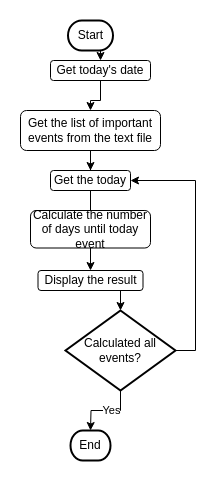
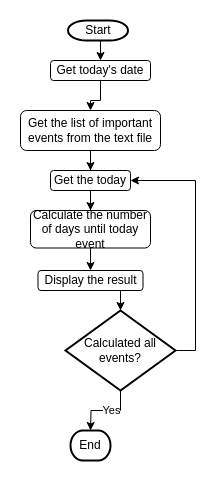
(91, 36) -> (98, 31)
(91, 205) -> (91, 202)
